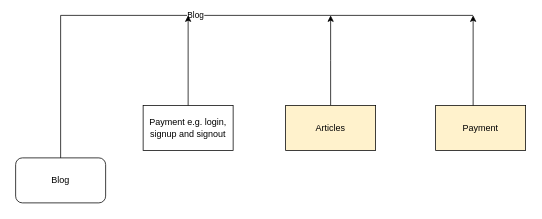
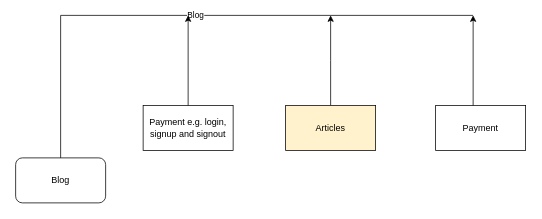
(480, 128) -> (480, 128)
